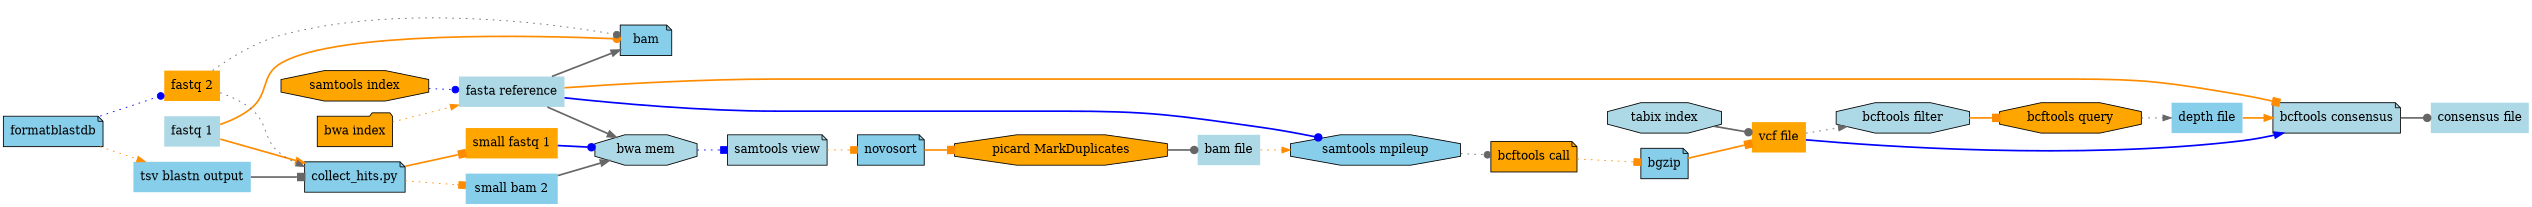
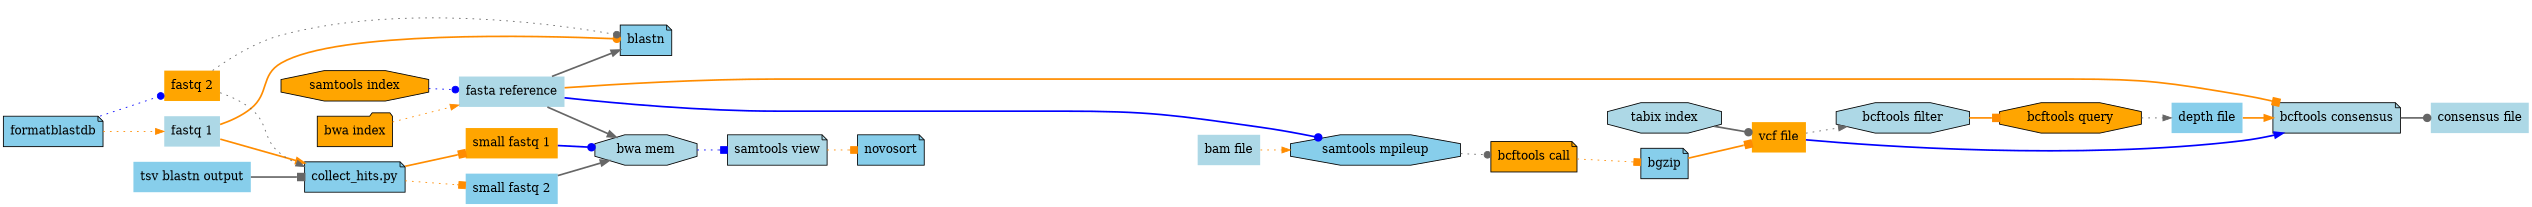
(646, 40) -> (646, 40)
(1061, 150) -> none
(119, 153) -> (129, 131)
(512, 189) -> (512, 189)
